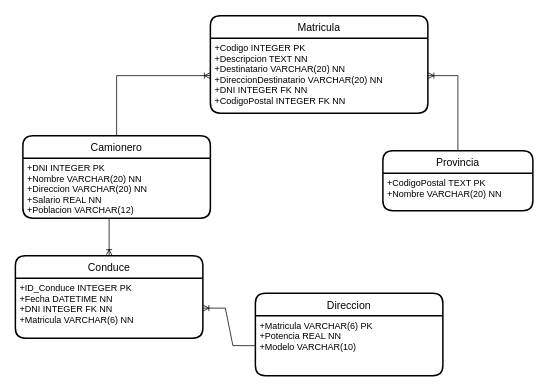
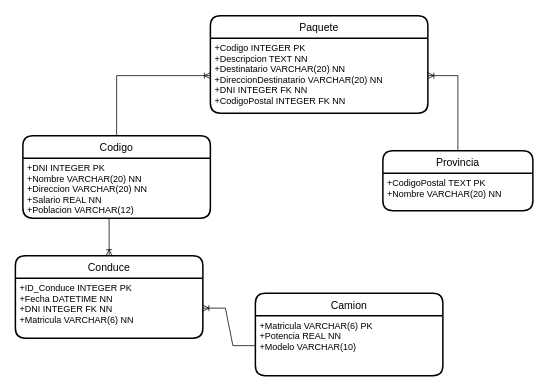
(319, 27) -> (319, 27)
(116, 147) -> (116, 147)
(349, 305) -> (349, 305)
